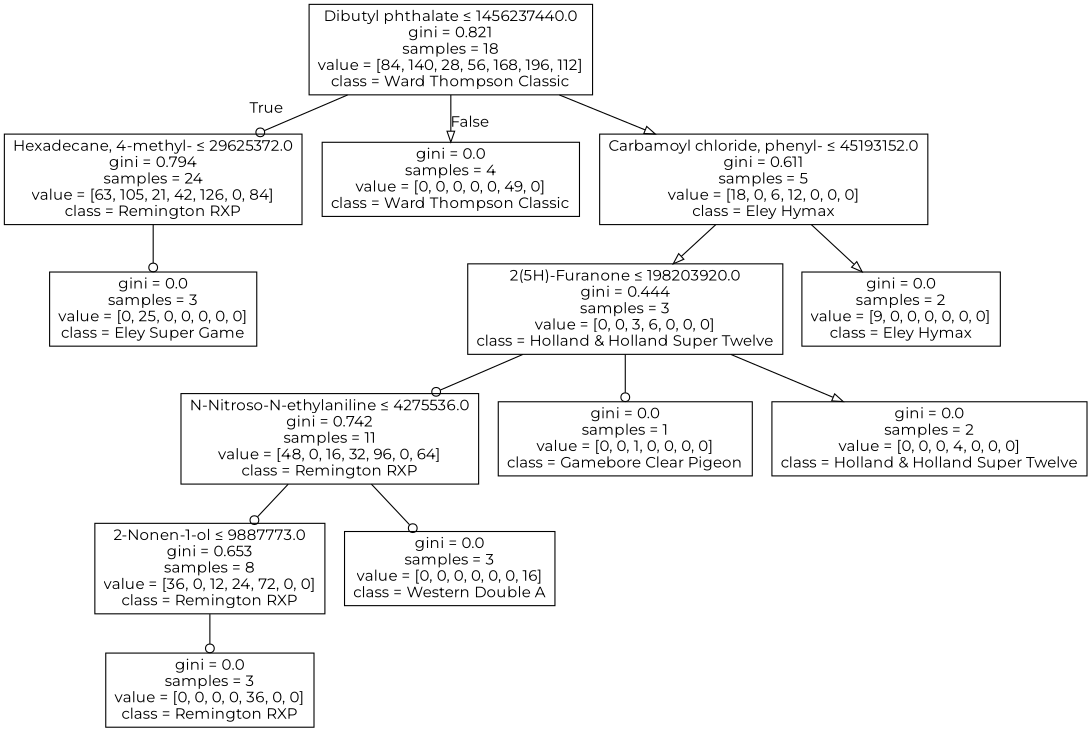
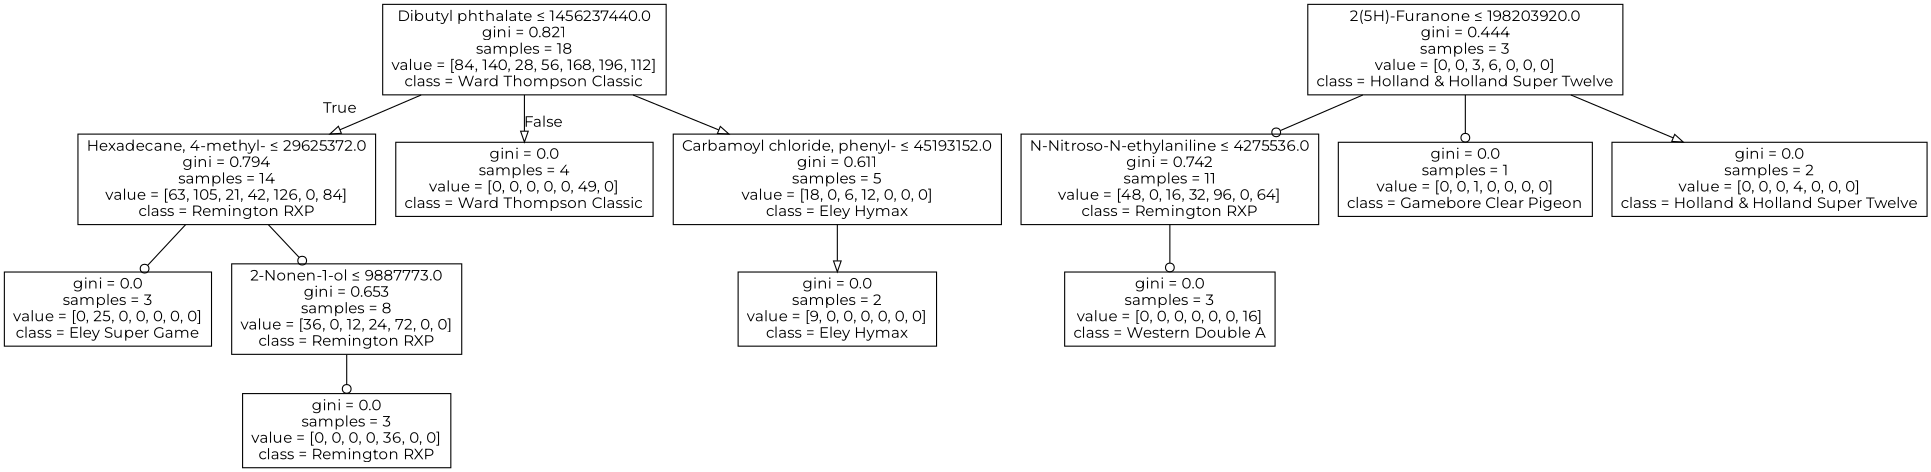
(306, 113) -> (381, 112)
(153, 179) -> (227, 179)
(699, 240) -> none
(273, 500) -> (284, 241)
